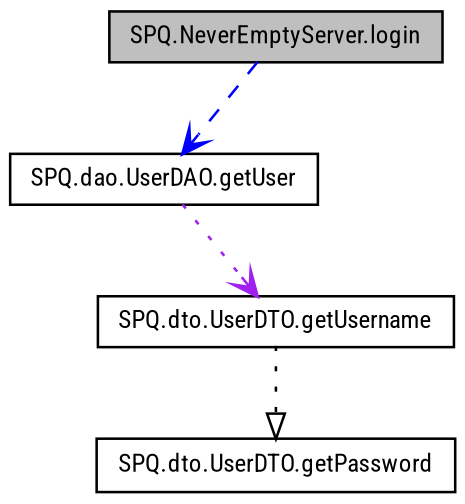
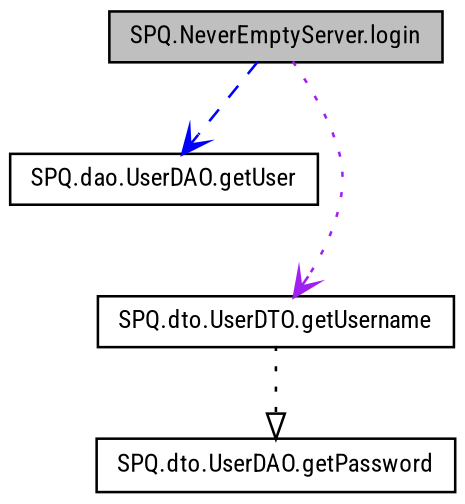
(212, 241) -> (342, 166)
(276, 465) -> (276, 465)
